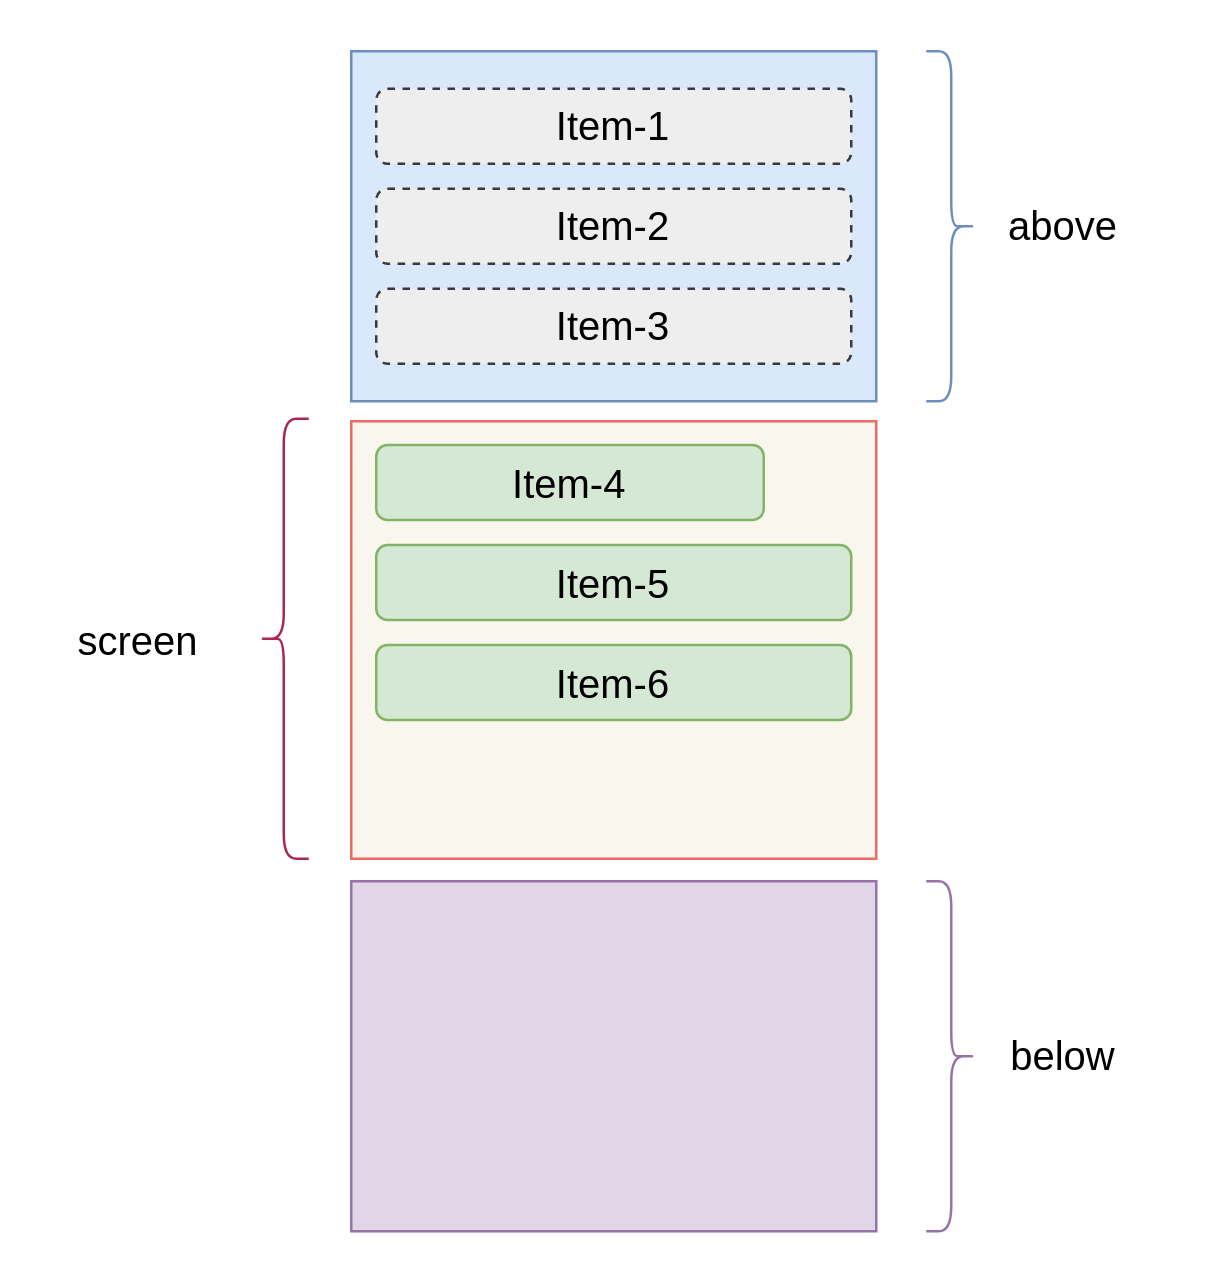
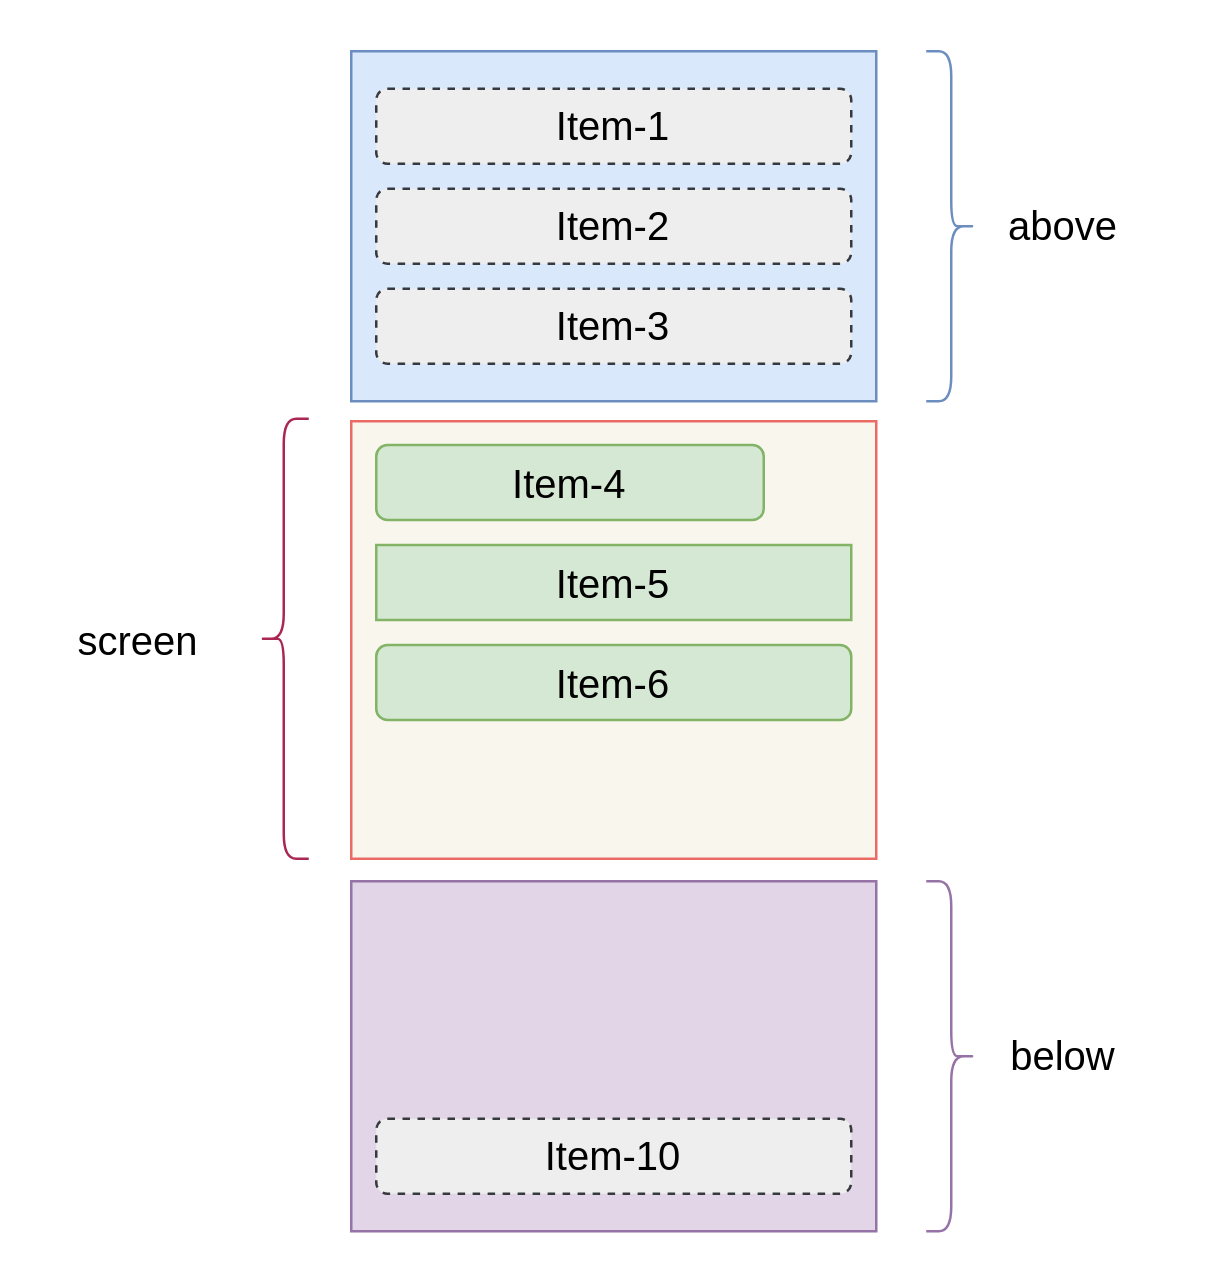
(614, 583) -> (614, 583)
none -> (614, 1156)
